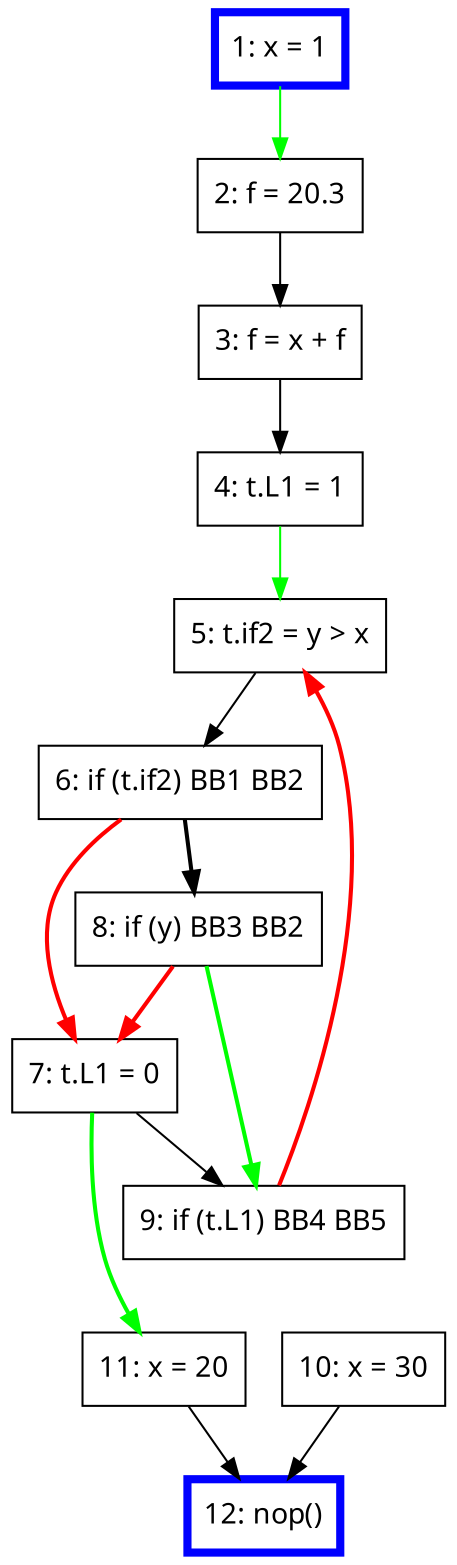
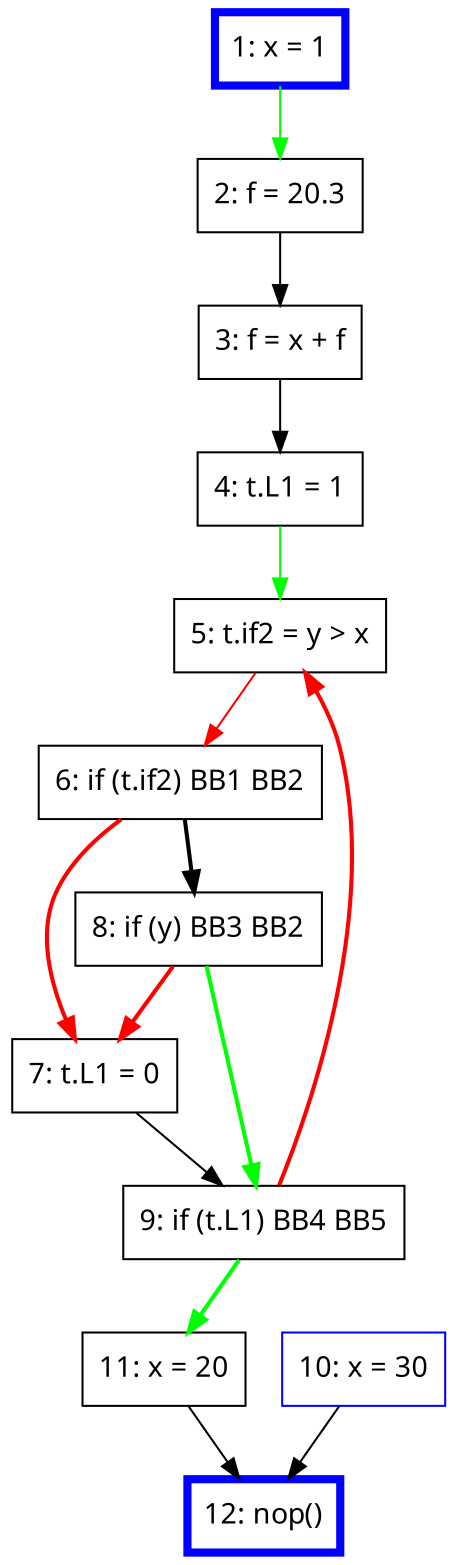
(236, 701) -> (236, 701)
(96, 1216) -> (220, 1288)
(364, 1369) -> (364, 1369)
